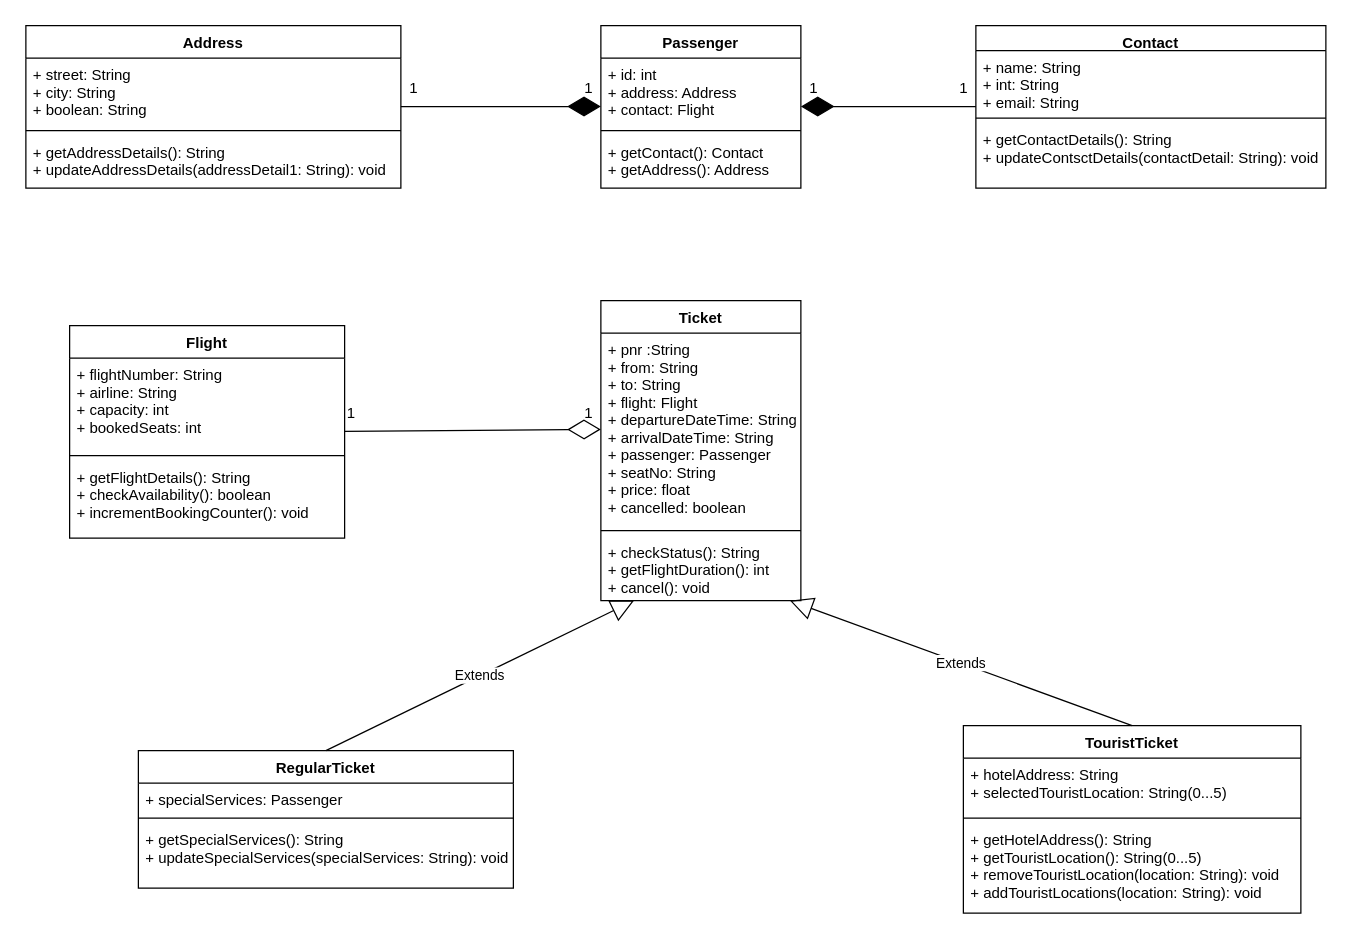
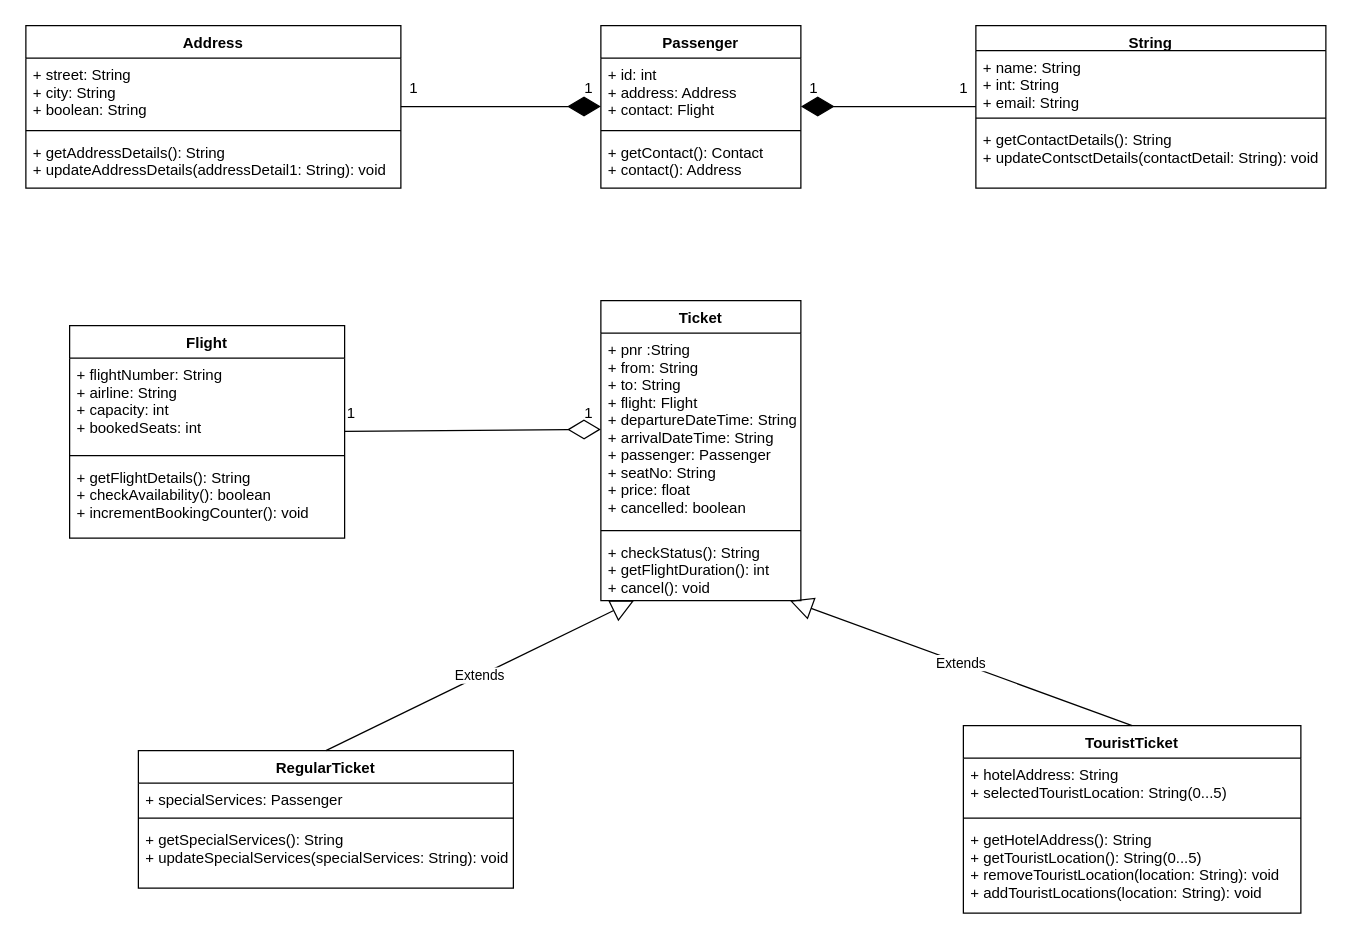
(1150, 43) -> (1150, 43)
(698, 153) -> (698, 153)
